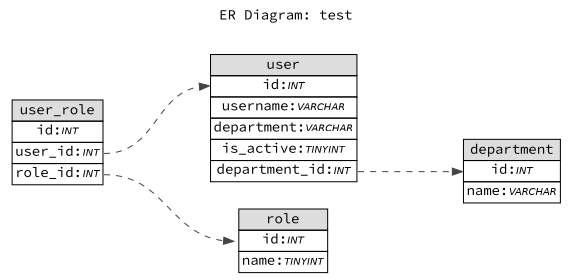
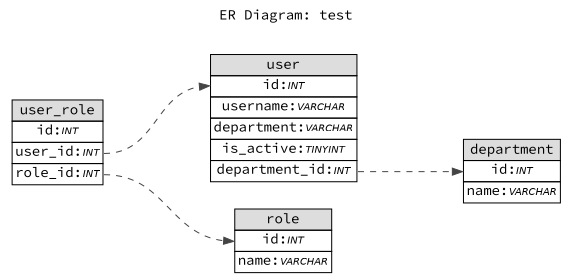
(304, 262) -> (304, 262)
